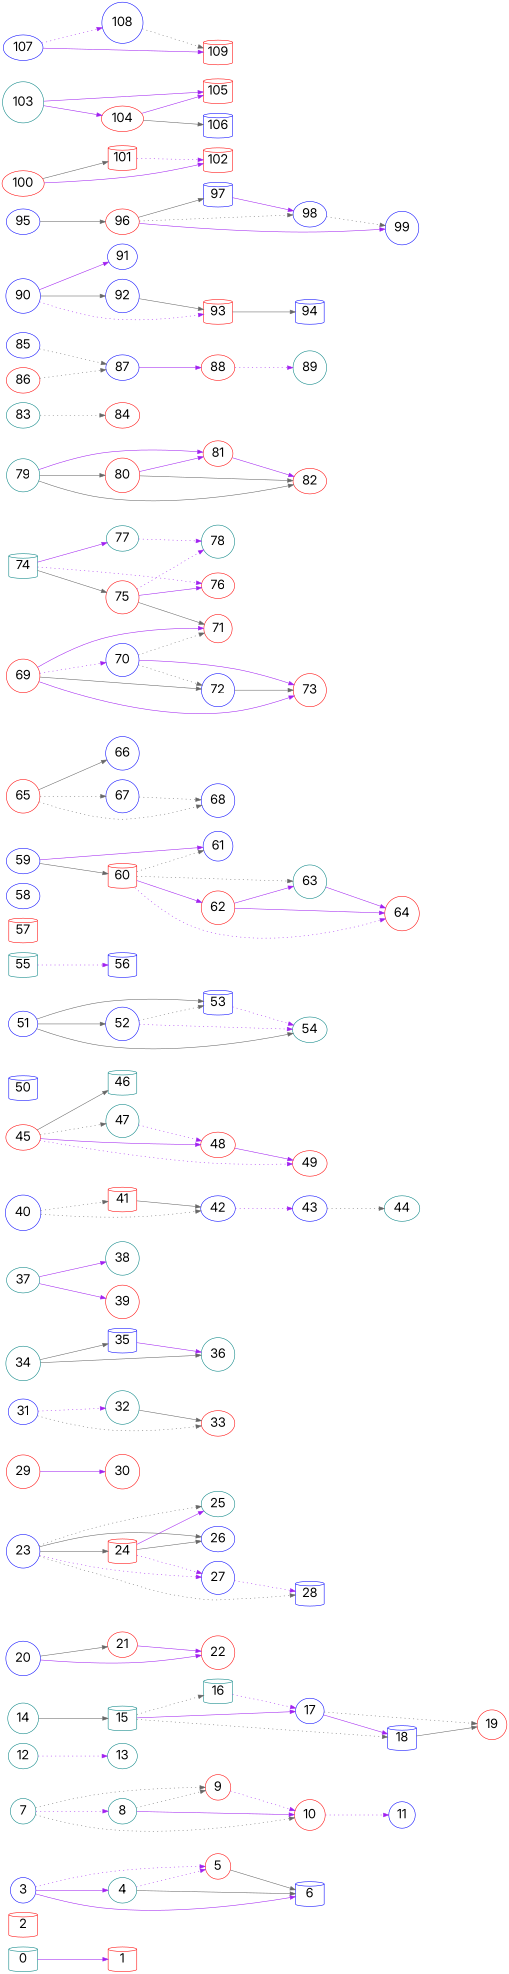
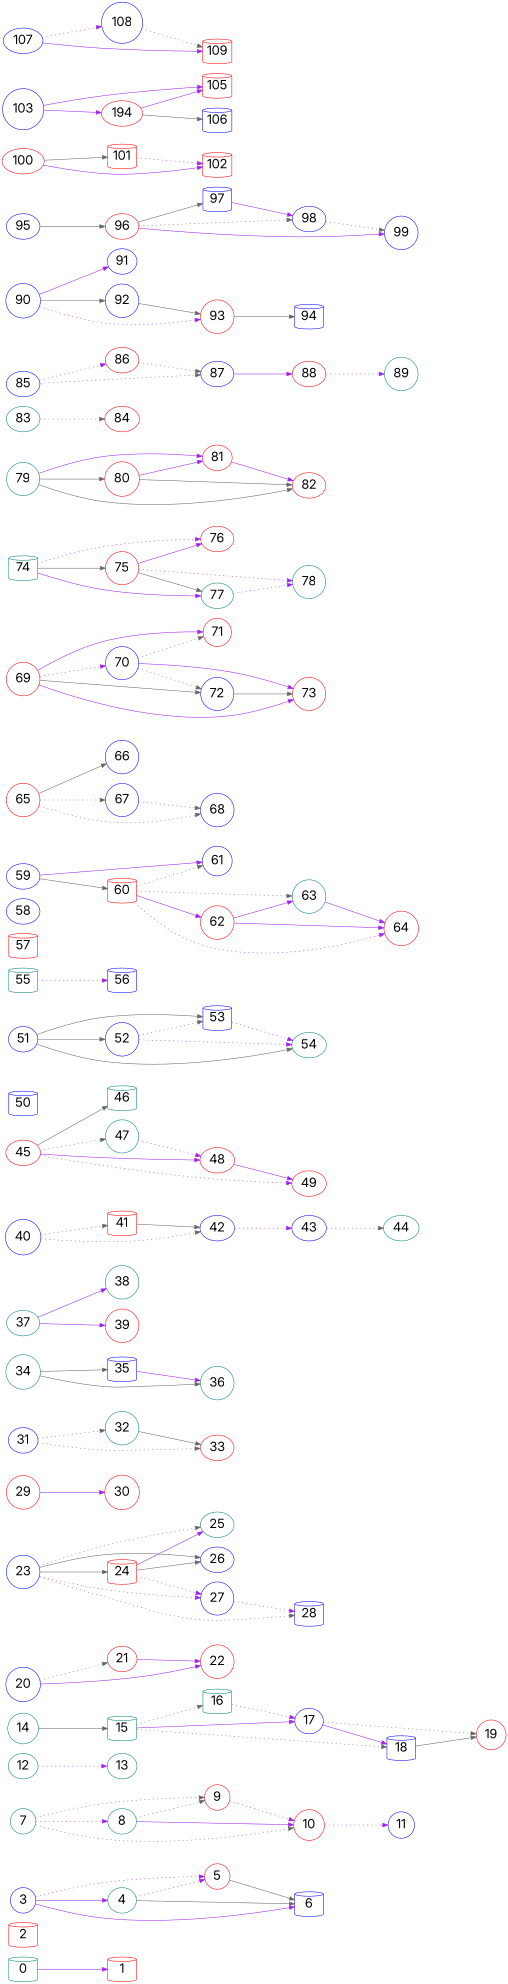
(23, 102) -> (23, 109)
(122, 119) -> (122, 113)
(218, 312) -> (217, 317)
none -> (70, 373)
(169, 613) -> (167, 581)
(69, 1410) -> (69, 1435)
(71, 1652) -> (71, 1672)
